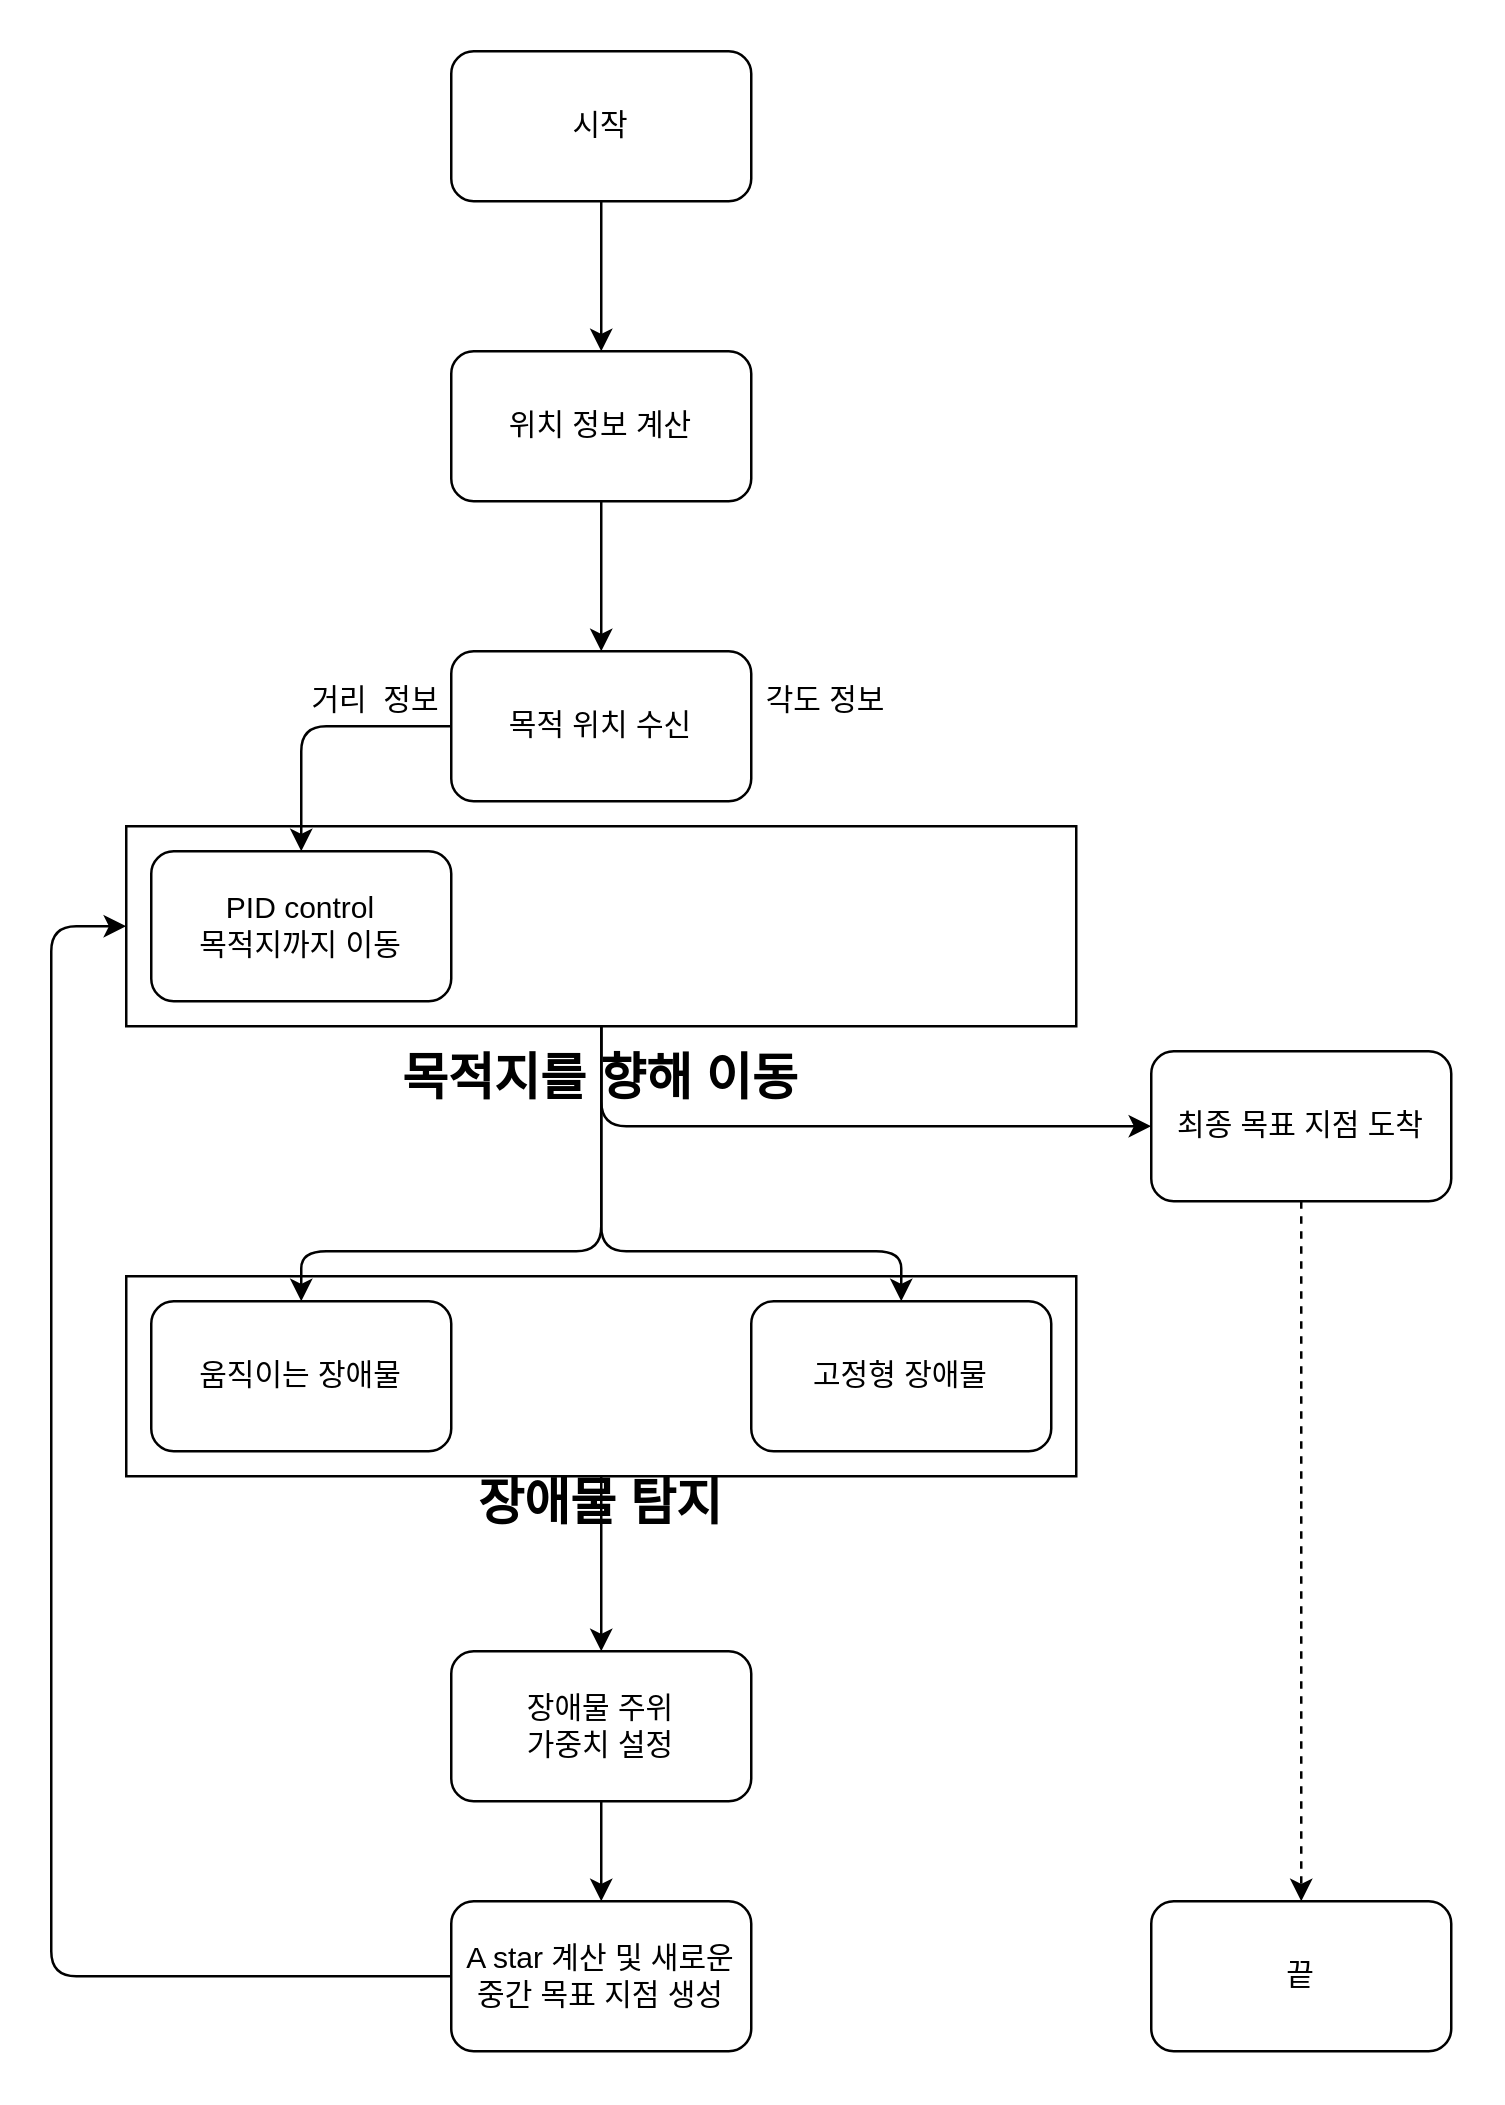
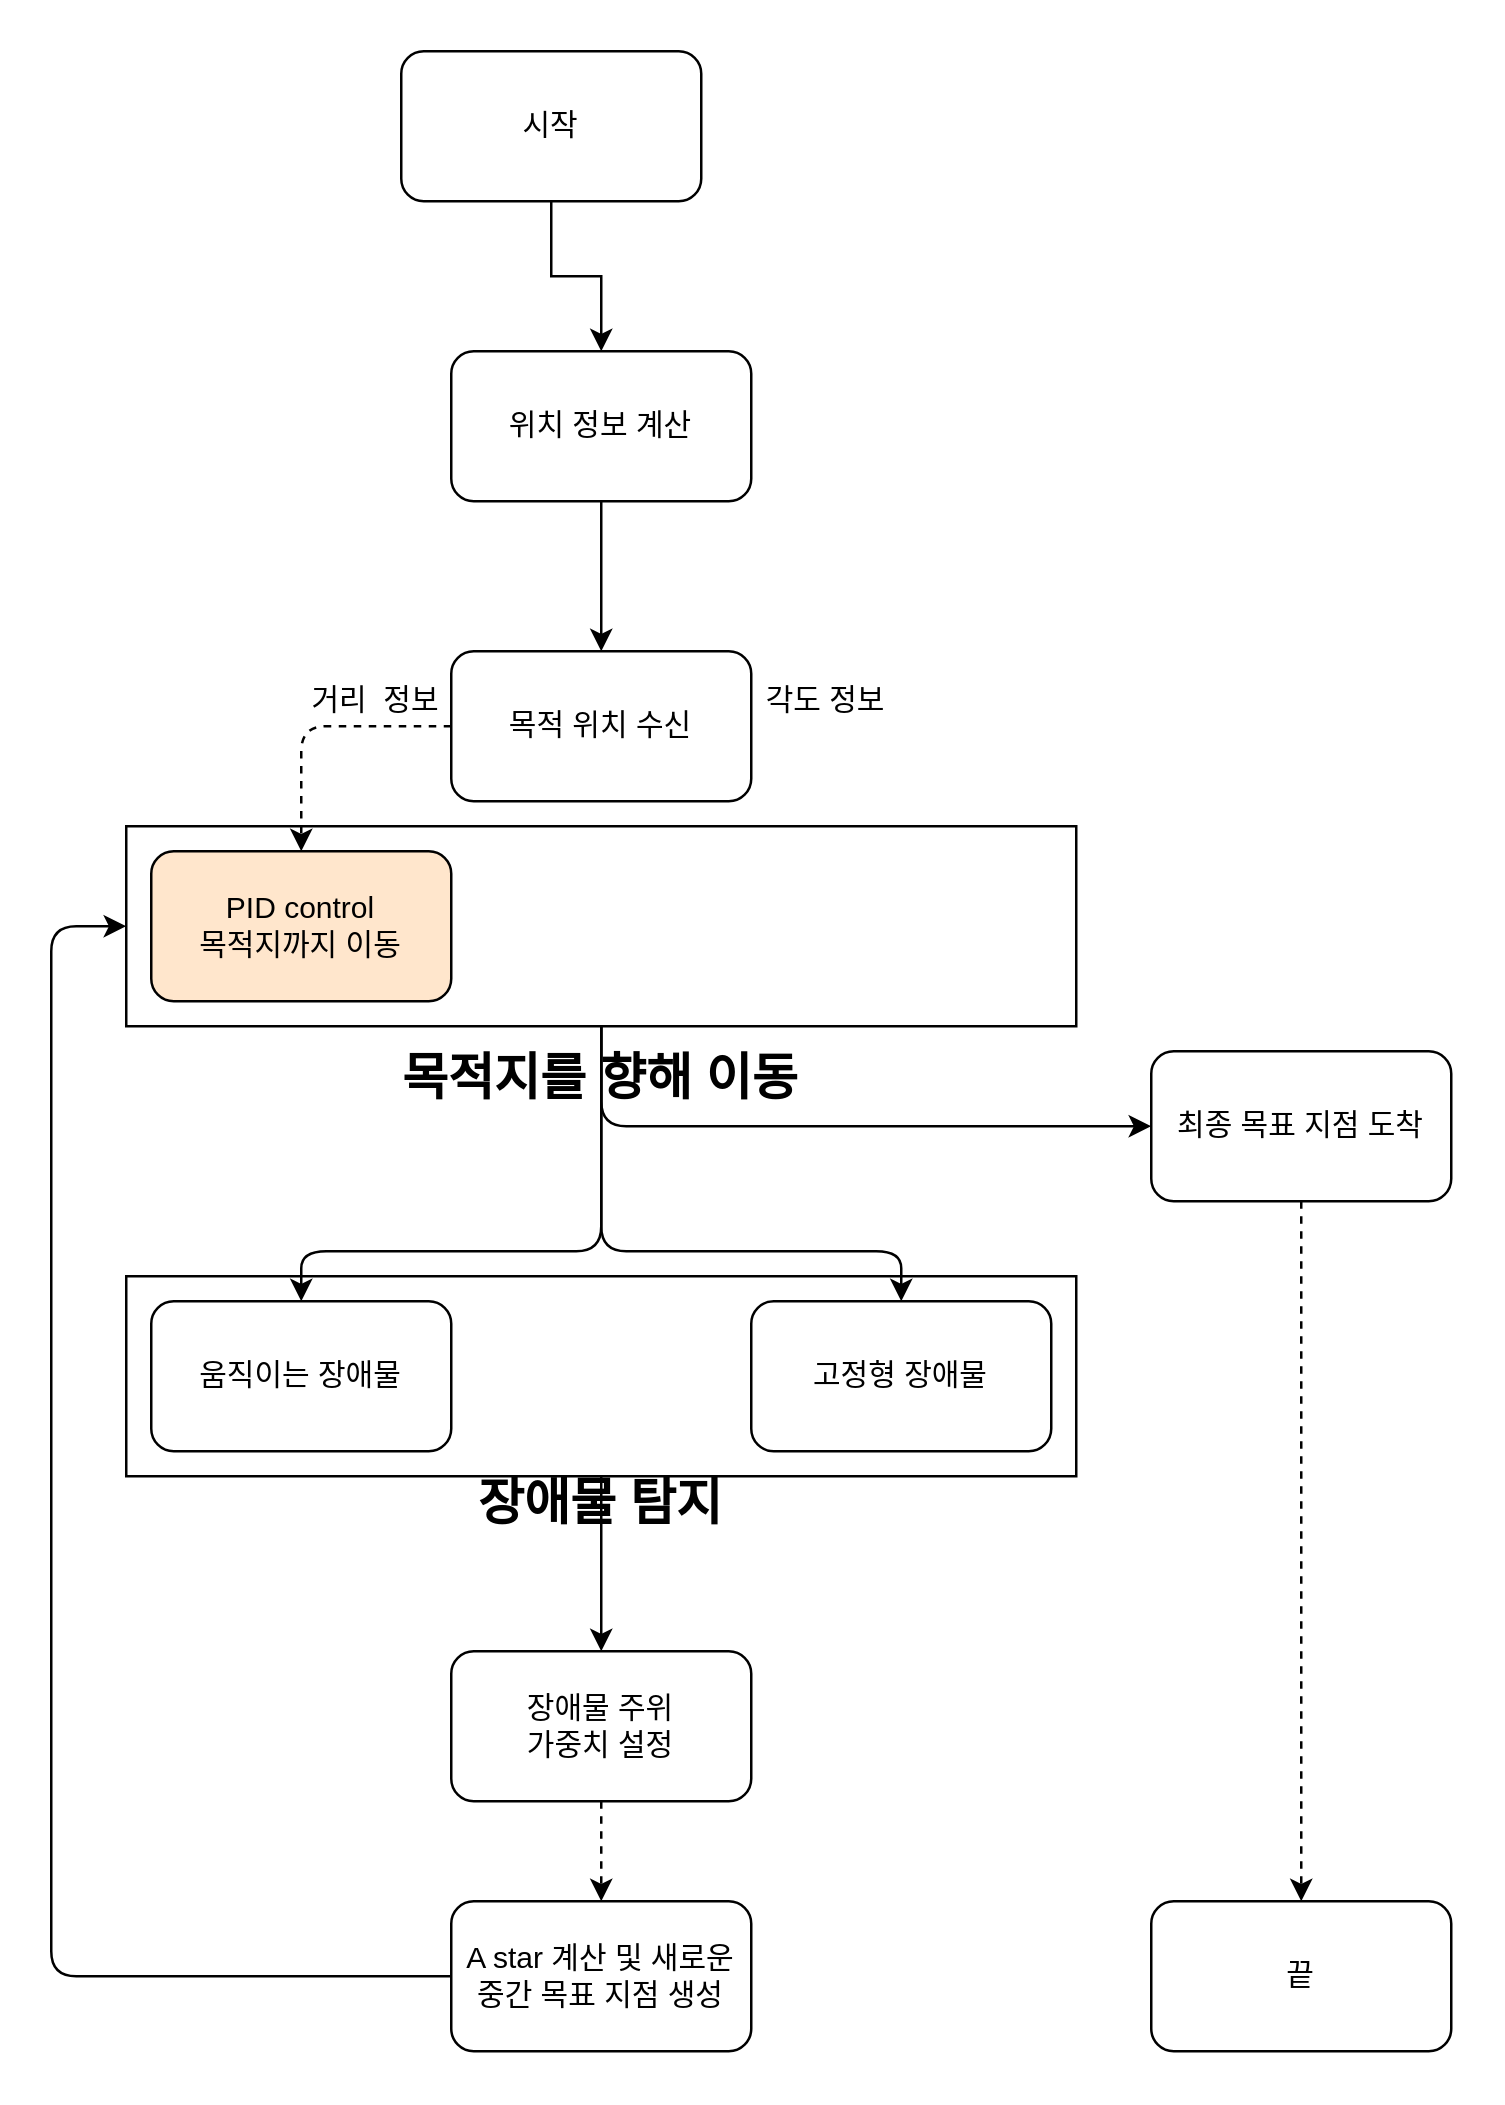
(601, 126) -> (551, 126)
(331, 726) -> (331, 726)
(301, 926) -> (301, 926)
(601, 1842) -> (601, 1842)
